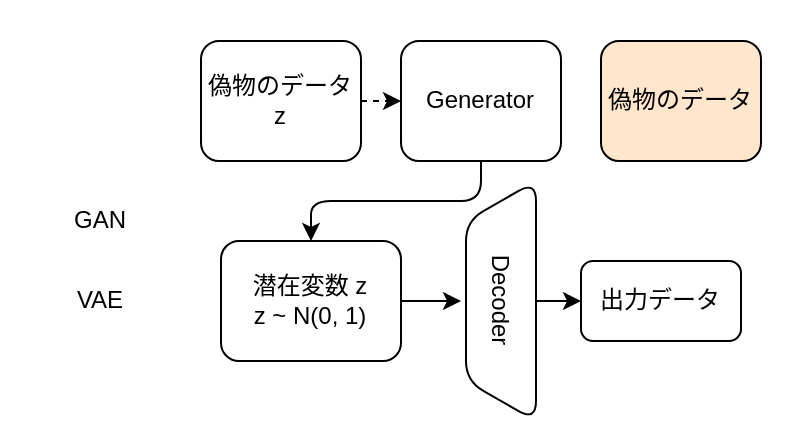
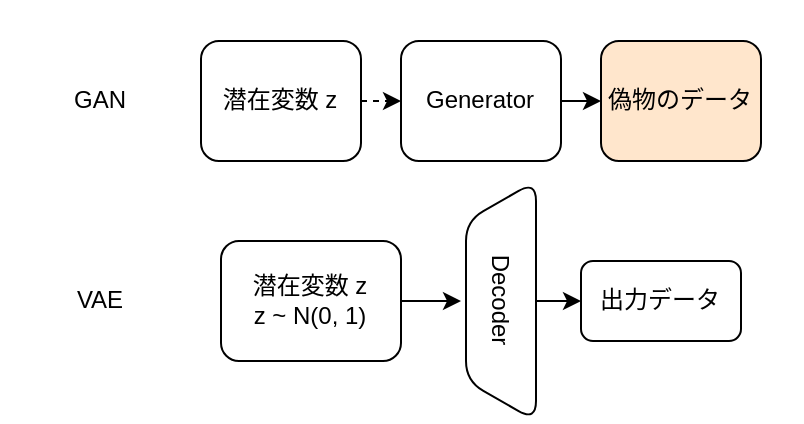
(281, 101) -> (281, 101)
(401, 201) -> (574, 101)
(101, 221) -> (101, 101)
